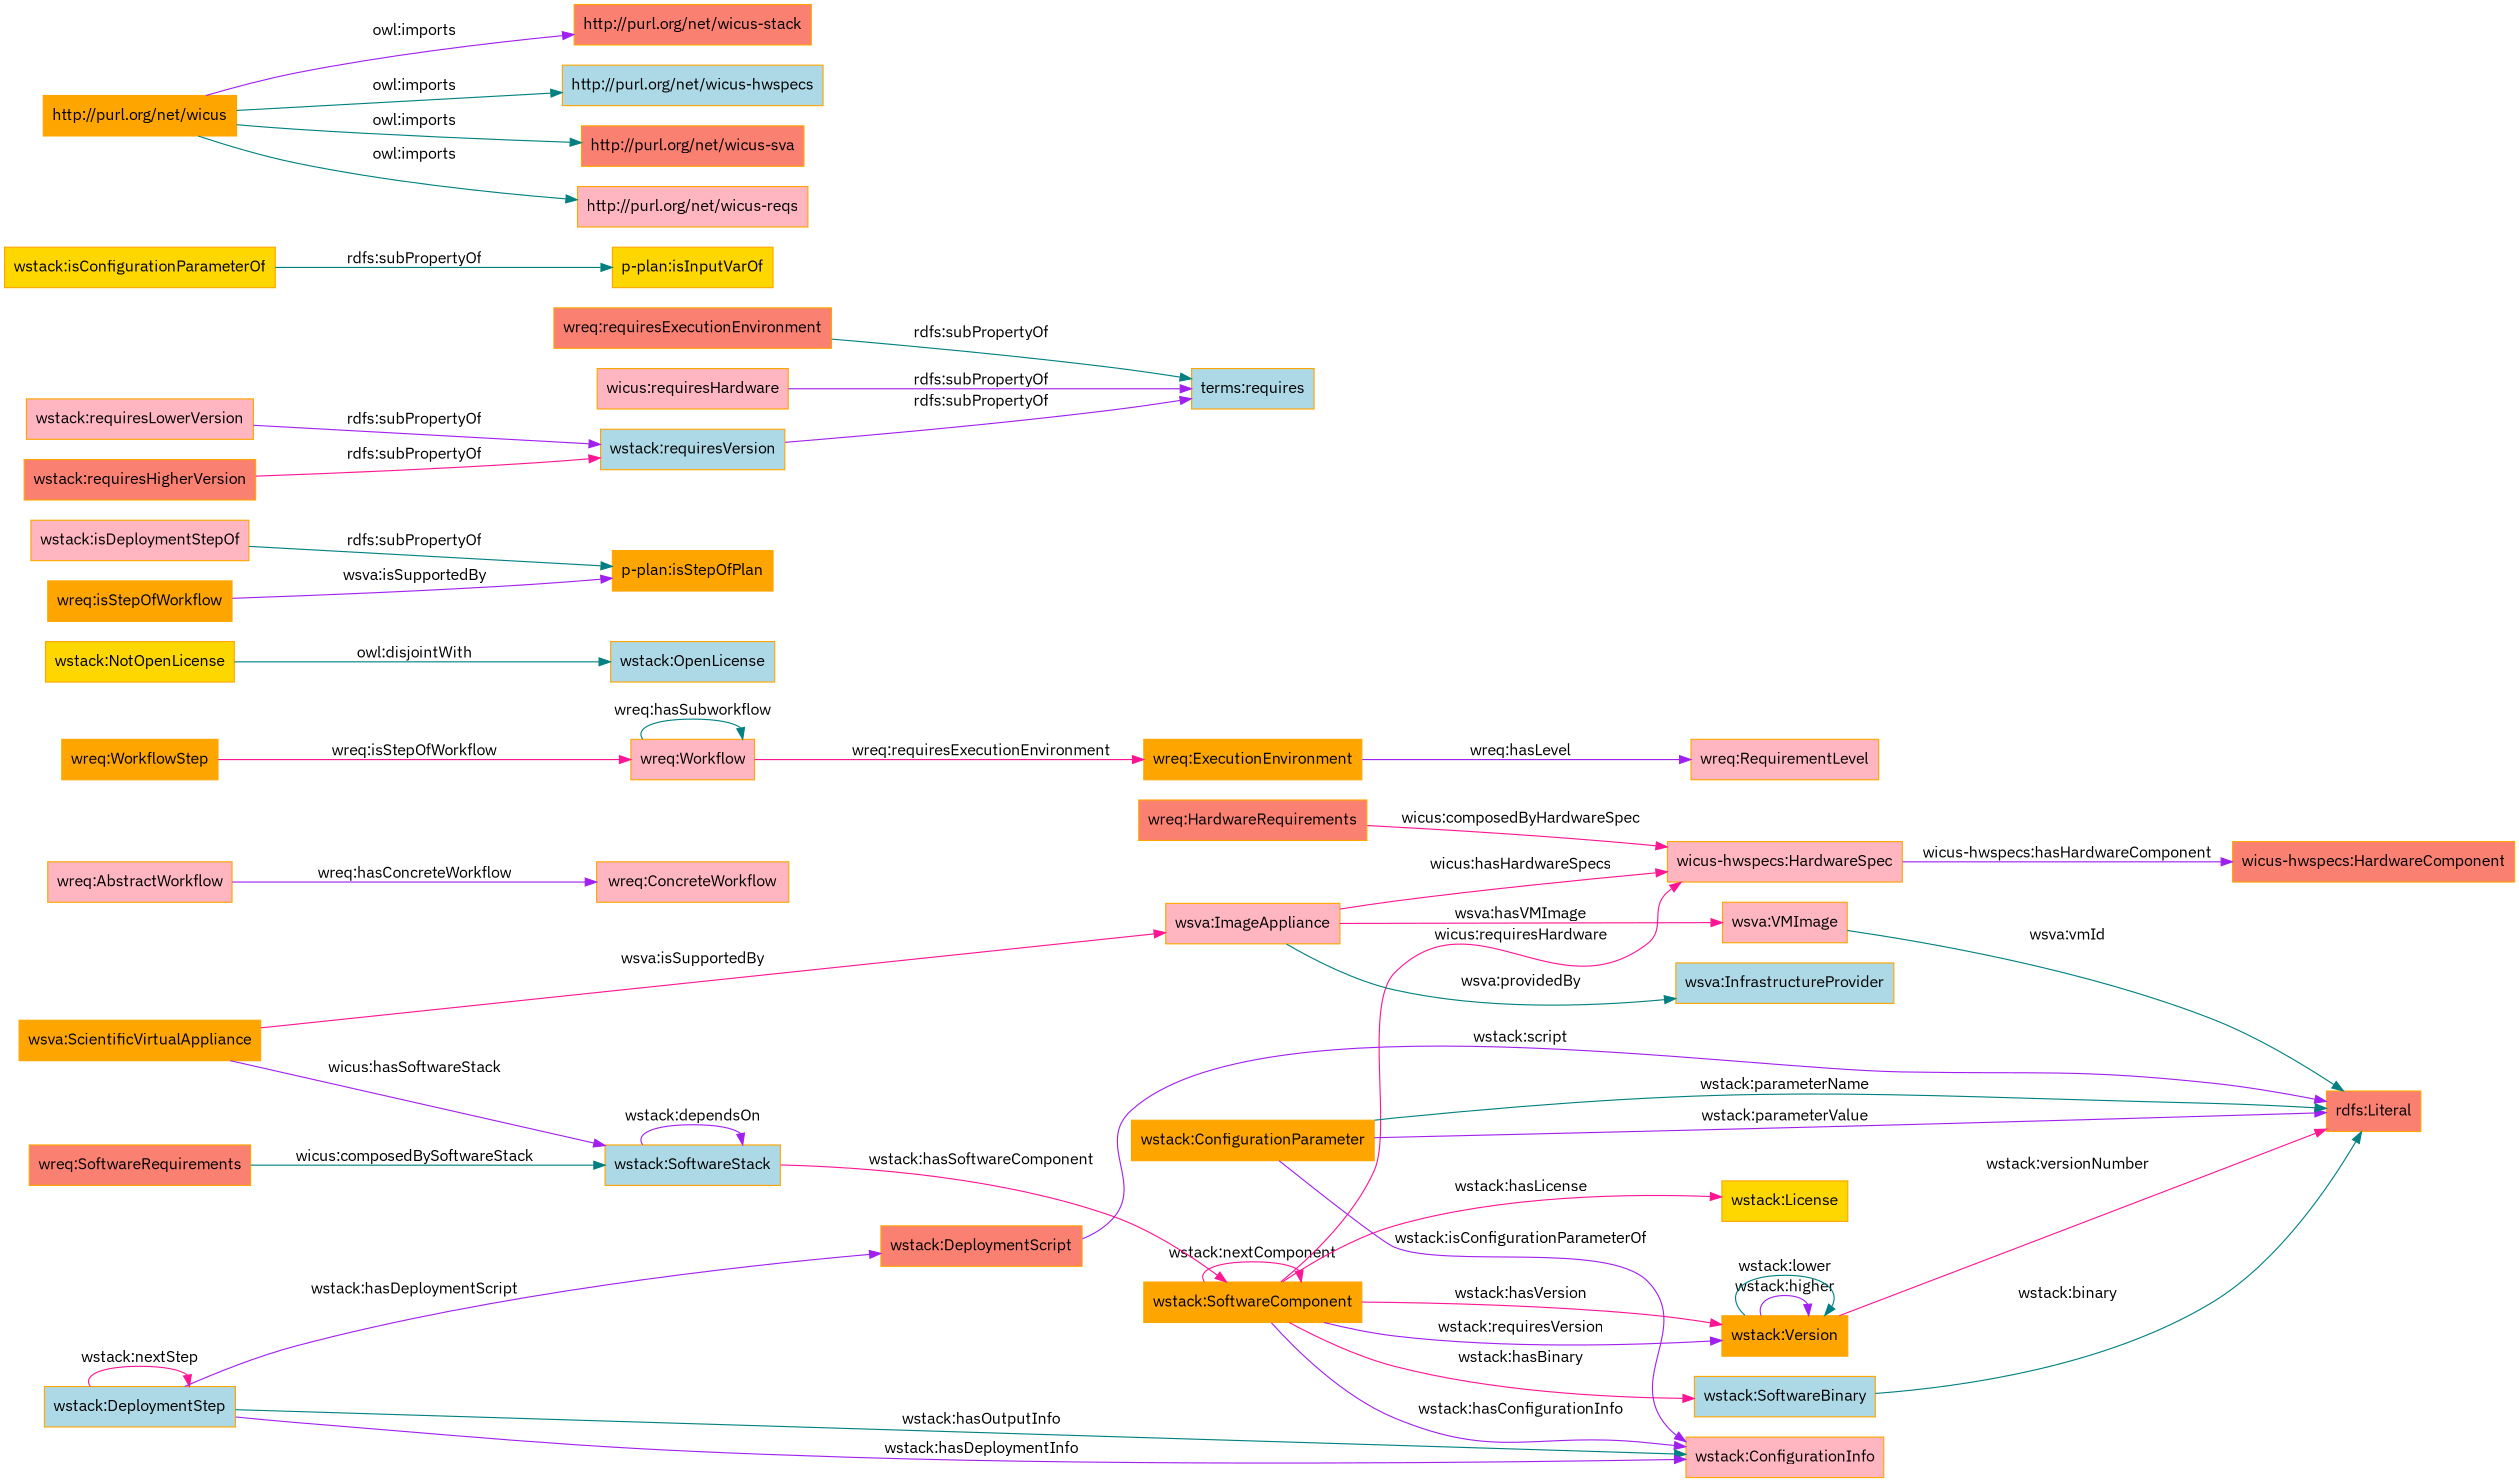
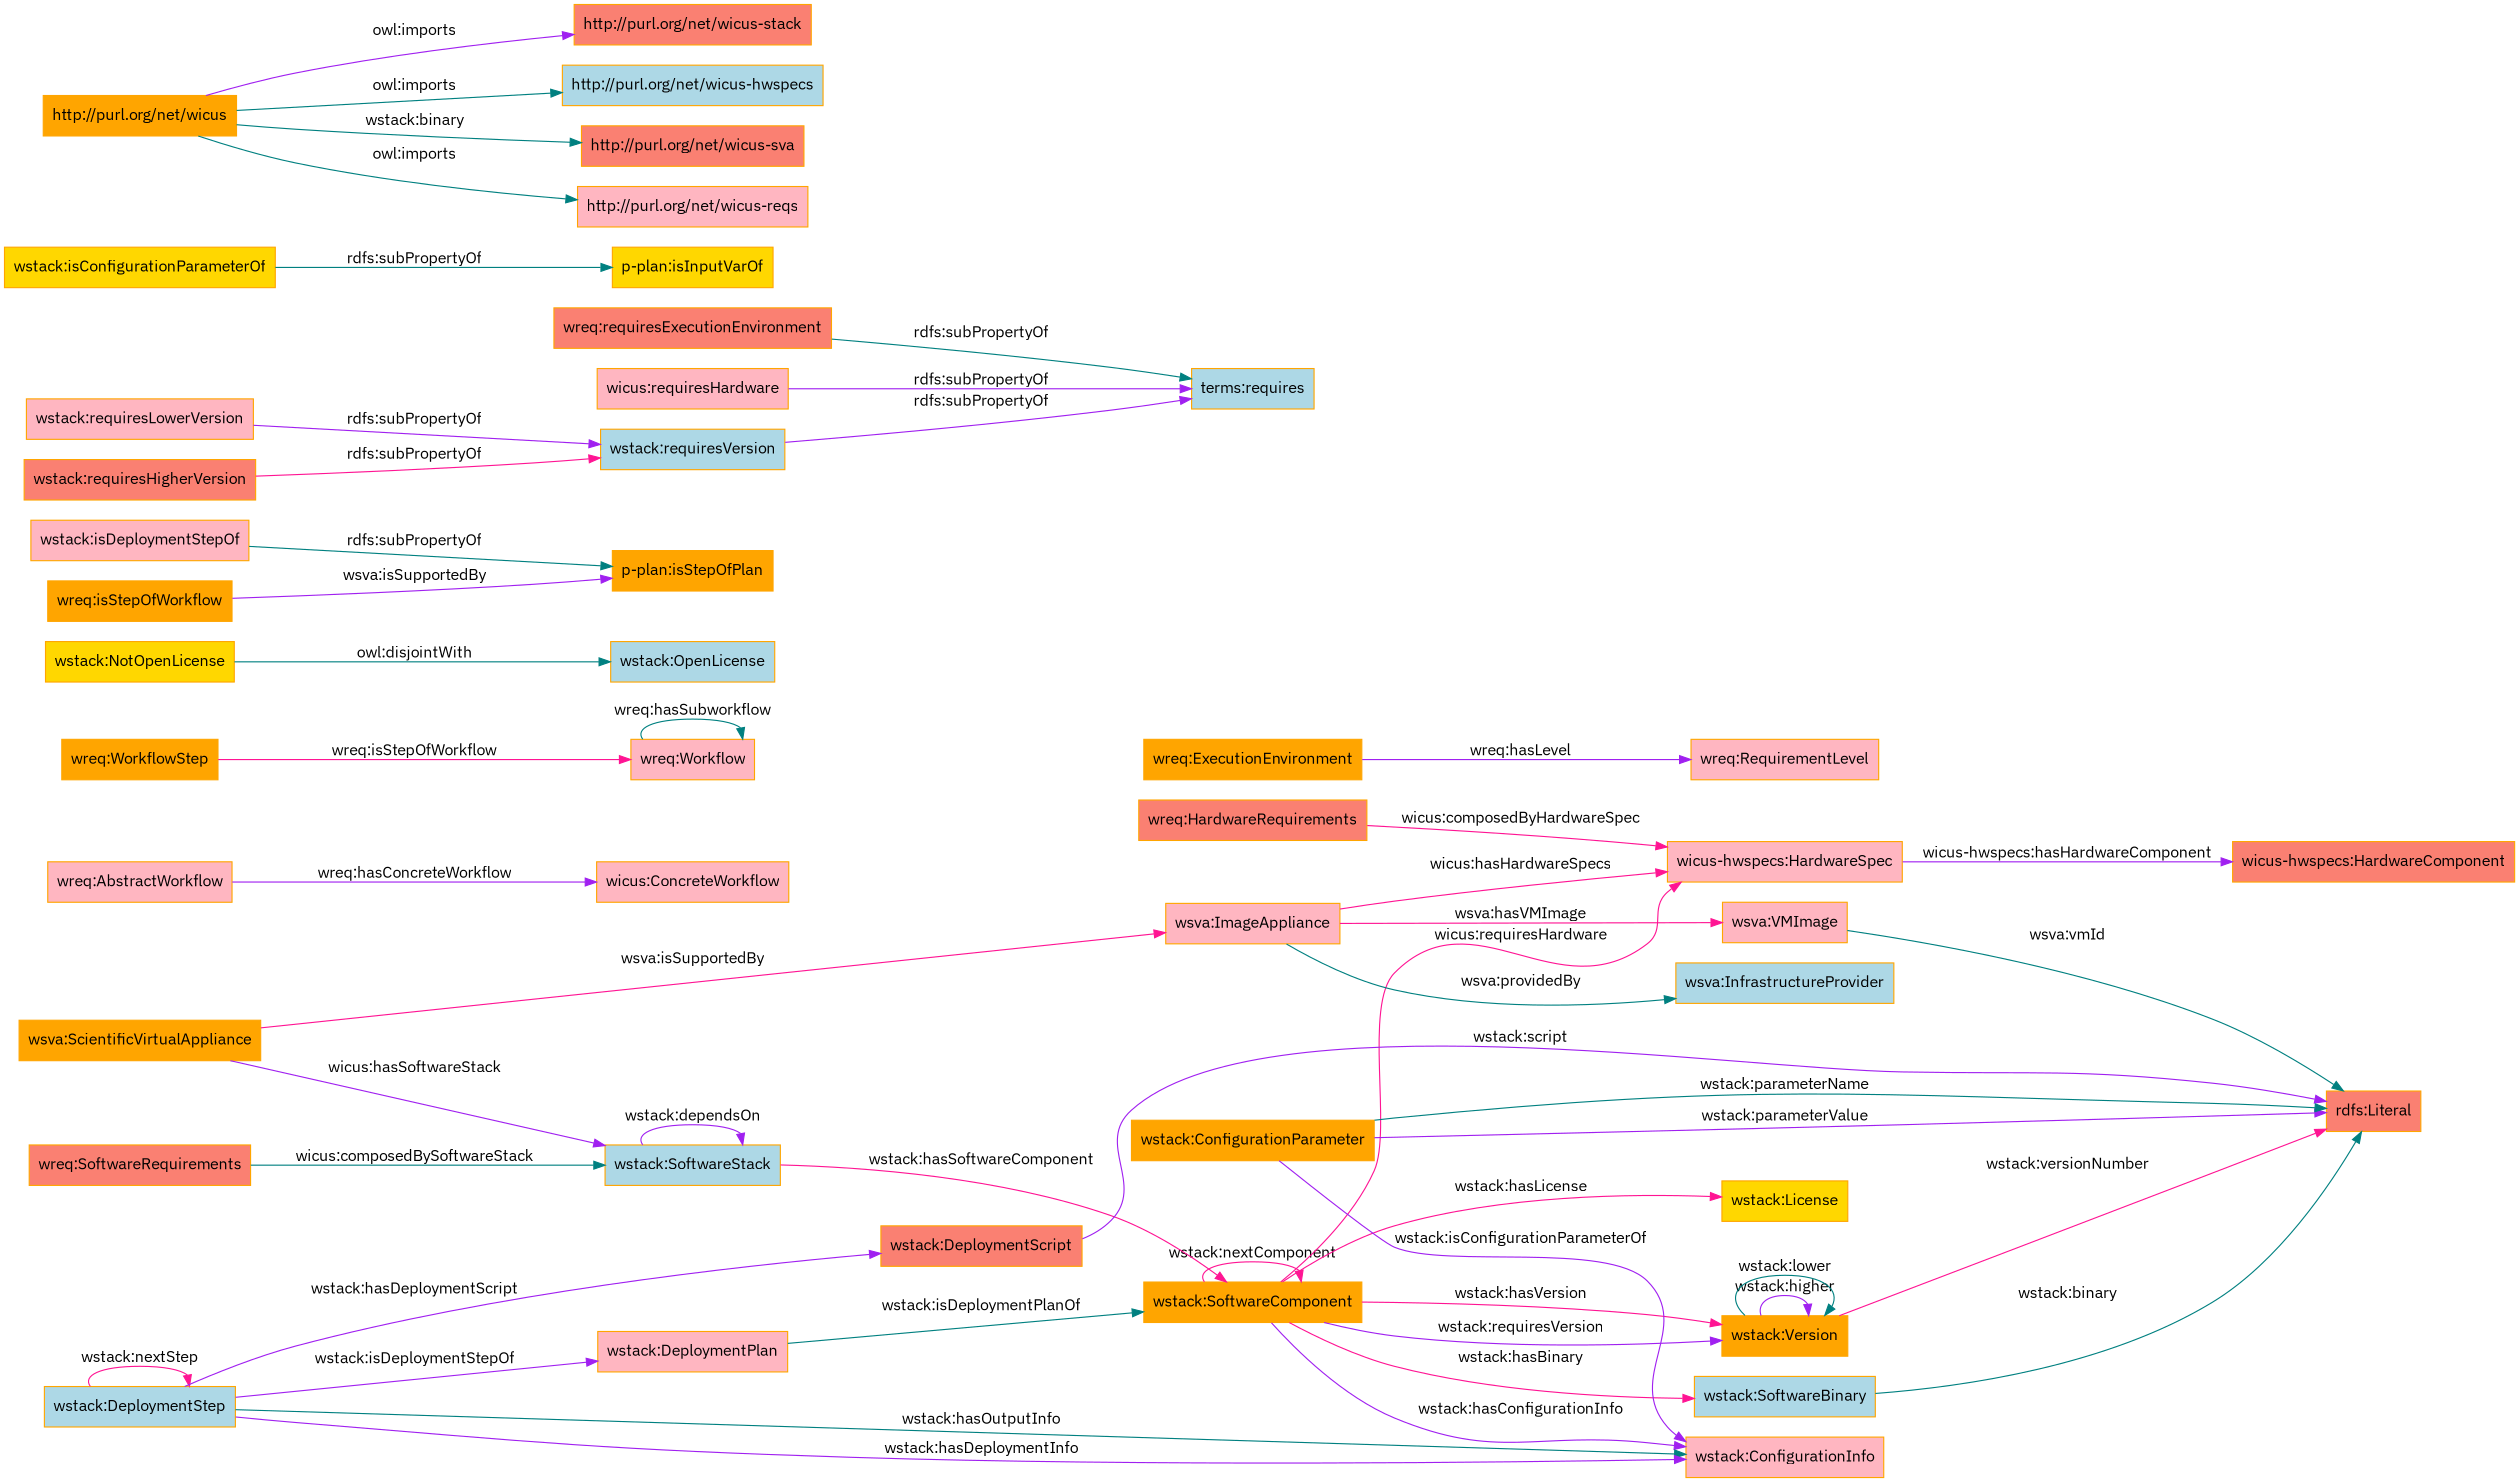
(415, 121) -> (415, 121)
(943, 760) -> none
(693, 882) -> (693, 882)
none -> (693, 1352)
